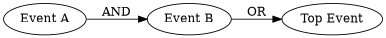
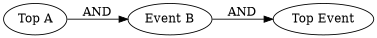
(257, 13) -> (242, 13)
(45, 19) -> (35, 19)
